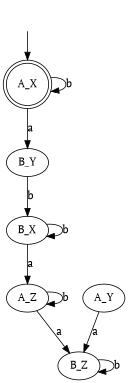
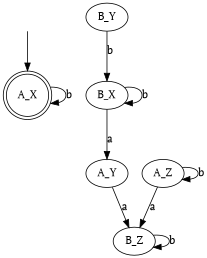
(28, 125) -> none
(28, 260) -> (107, 130)
